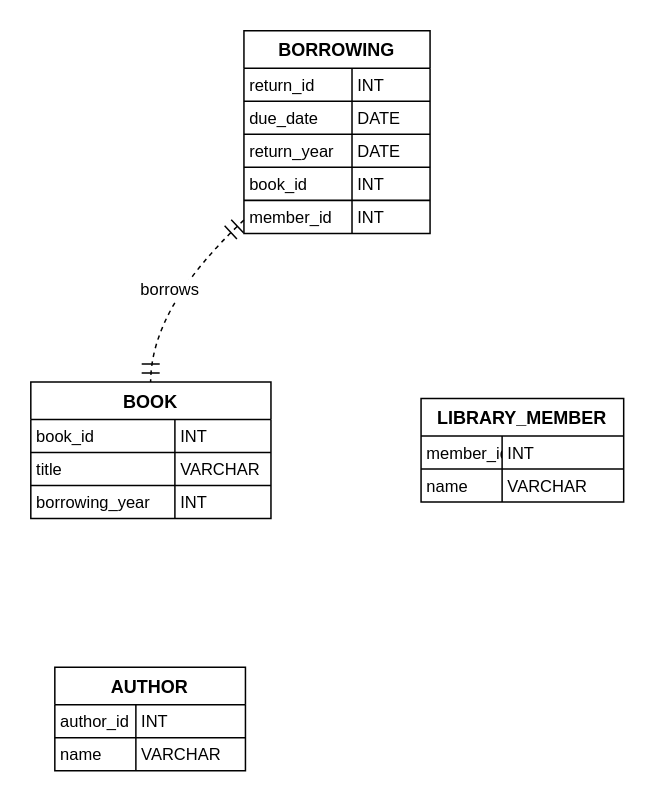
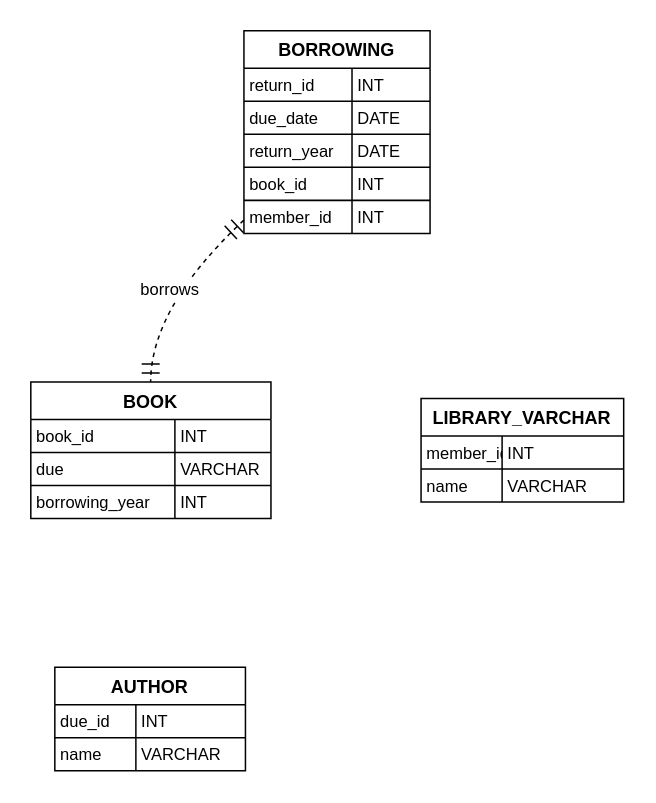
(521, 418) -> (521, 418)
(55, 469) -> (50, 469)
(99, 721) -> (86, 721)
